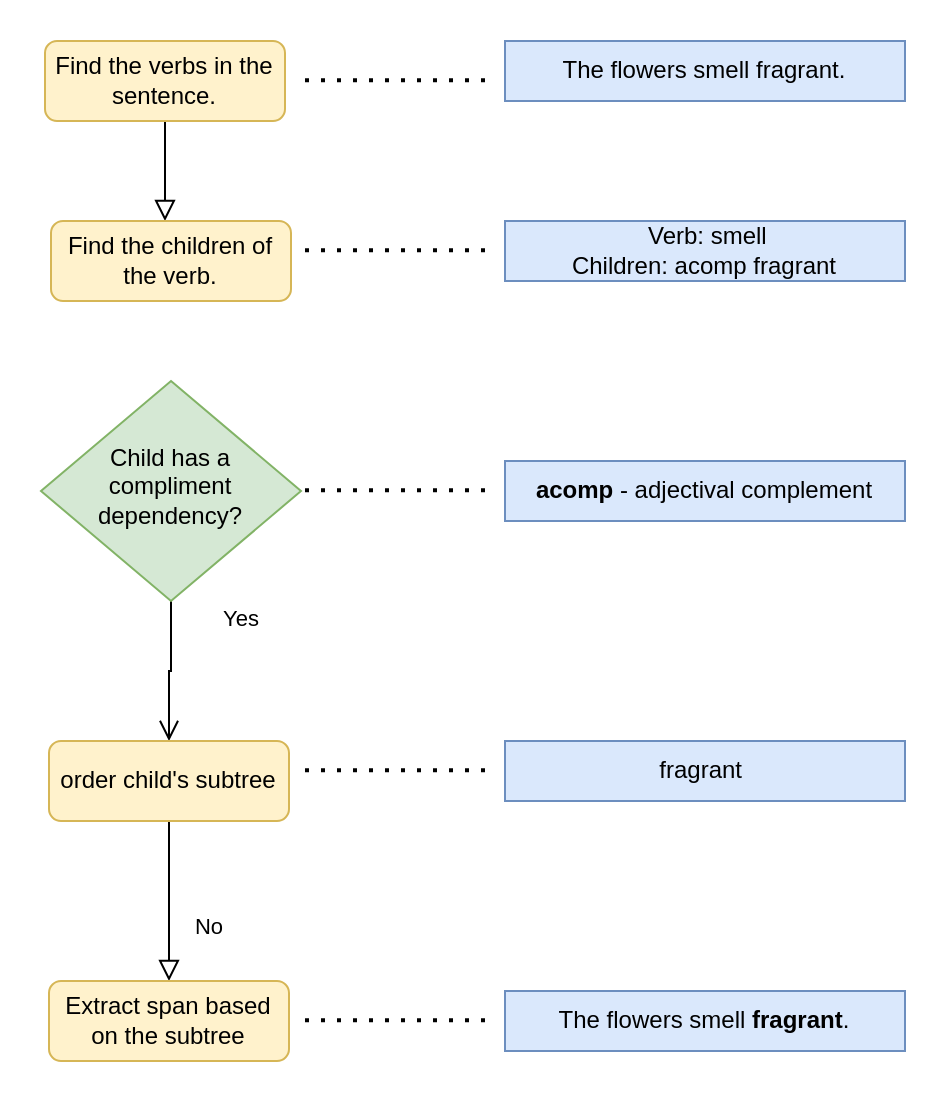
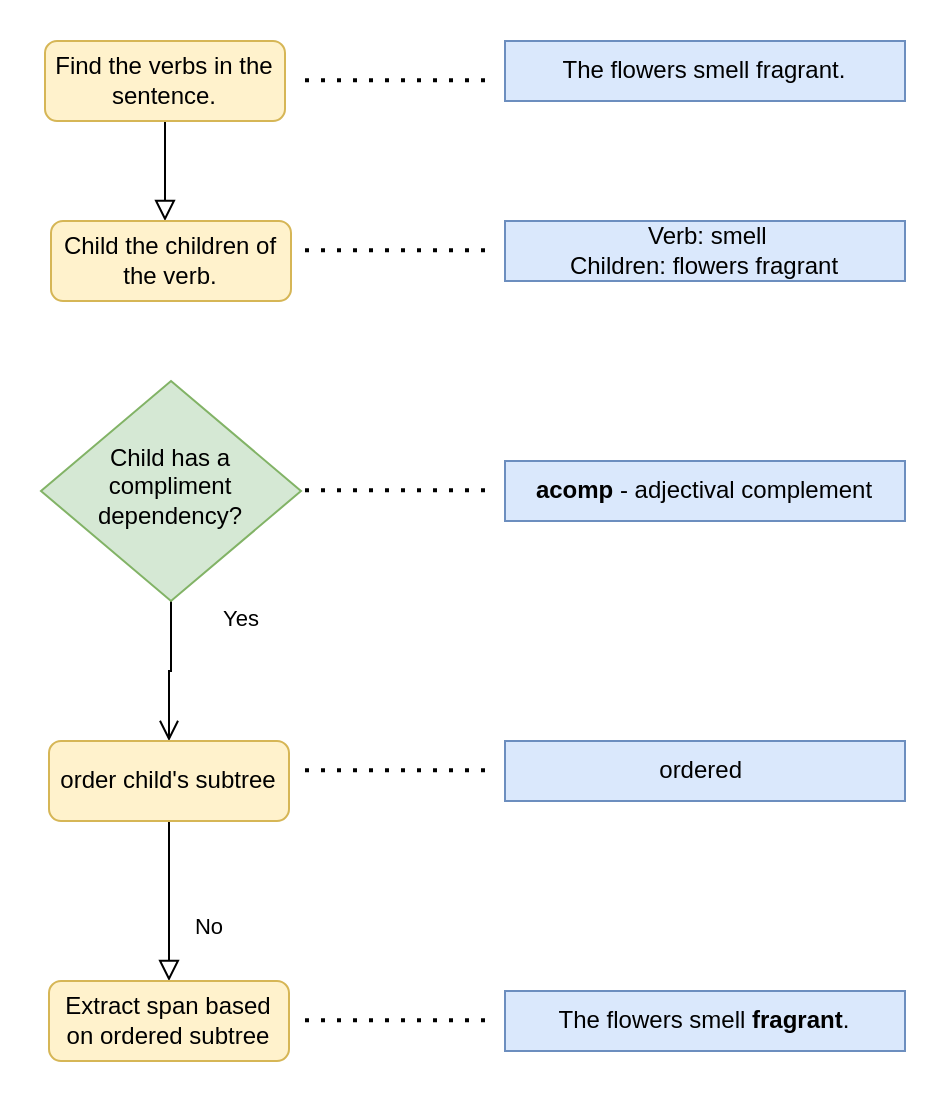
(705, 251) -> (705, 251)
(171, 261) -> (171, 261)
(705, 771) -> (705, 771)
(169, 1021) -> (169, 1021)
